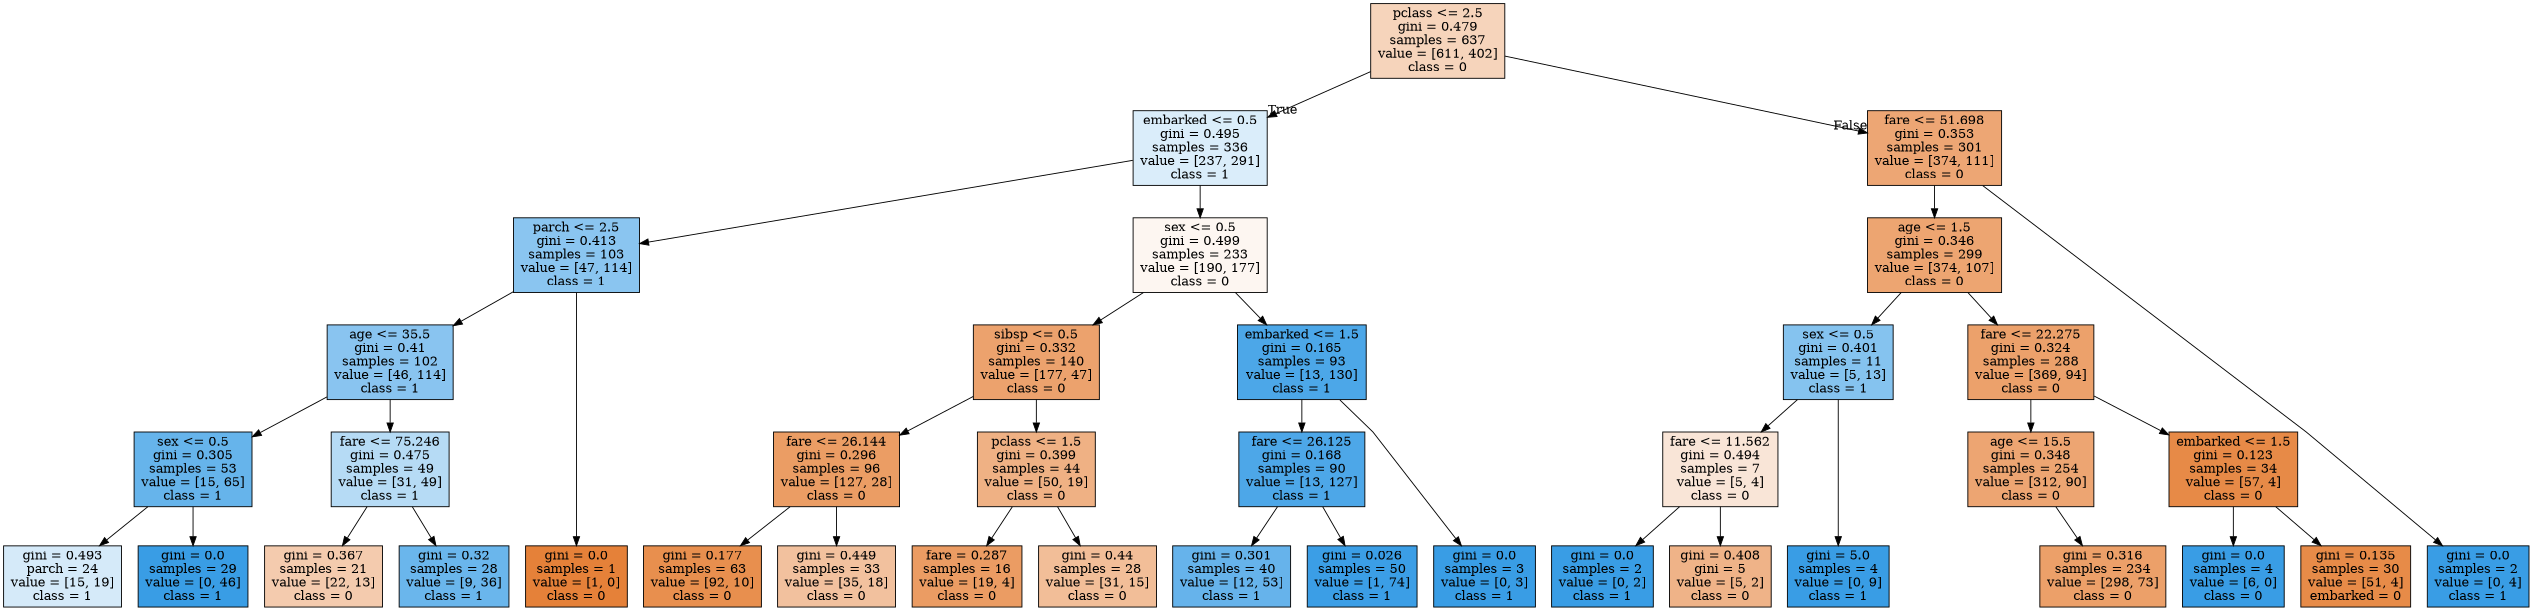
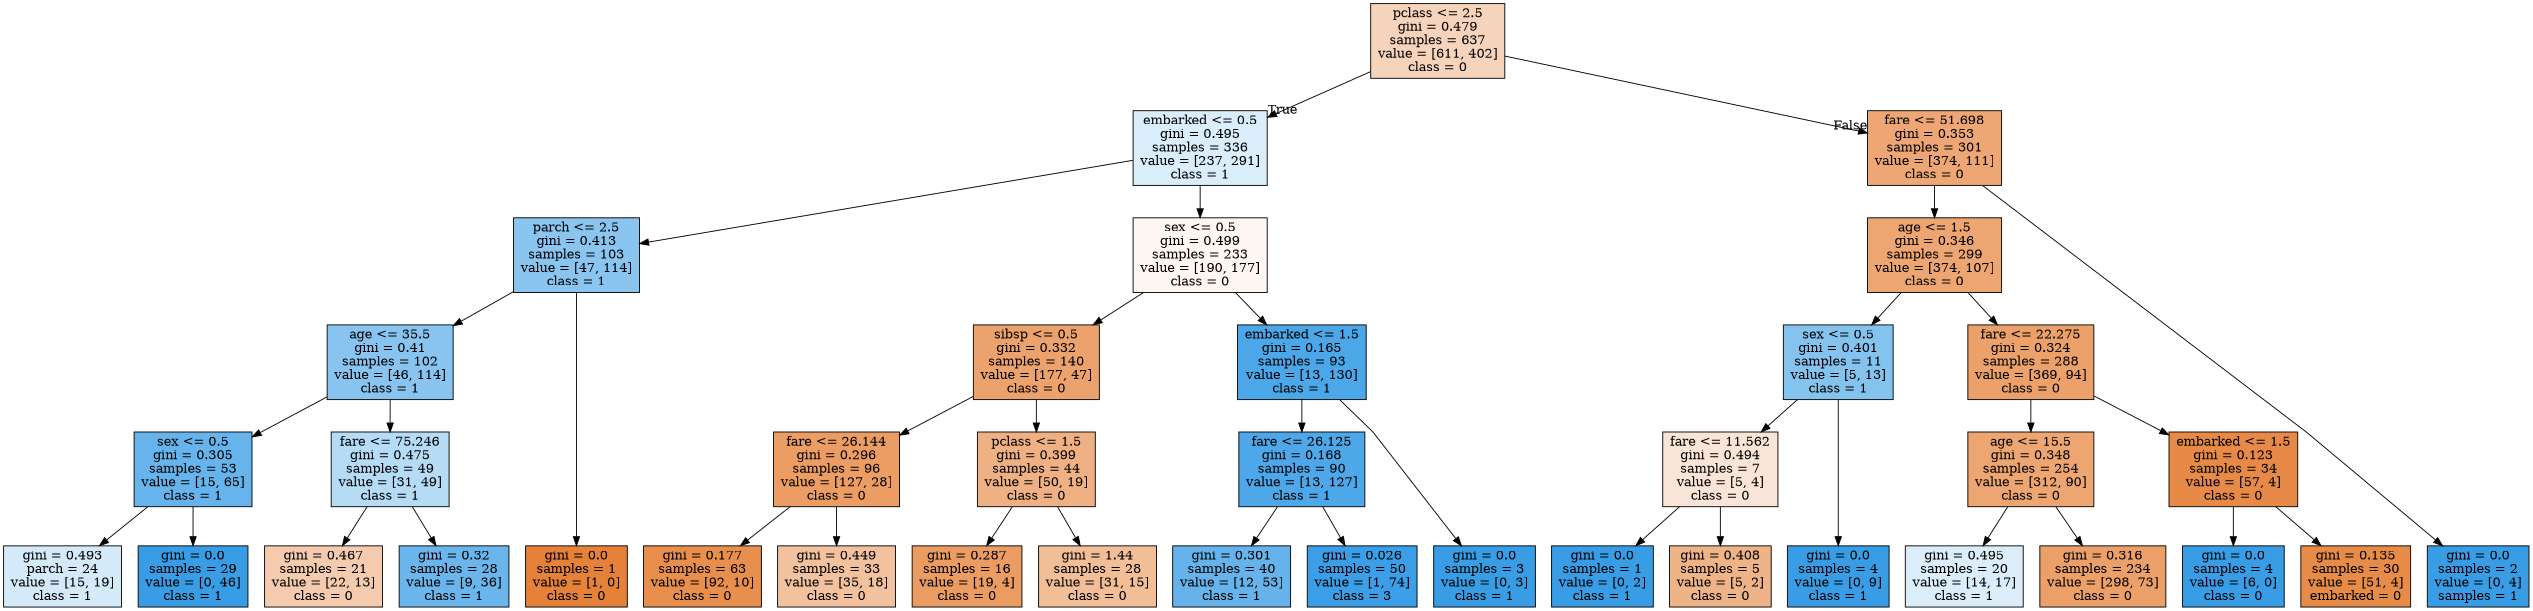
(324, 576) -> (324, 576)
(967, 576) -> (967, 576)
(1098, 576) -> (1098, 576)
(1362, 576) -> (1362, 576)
(1602, 576) -> (1602, 576)
(1720, 576) -> (1720, 576)
(1838, 576) -> (1838, 576)
none -> (1964, 576)
(2478, 576) -> (2478, 576)
